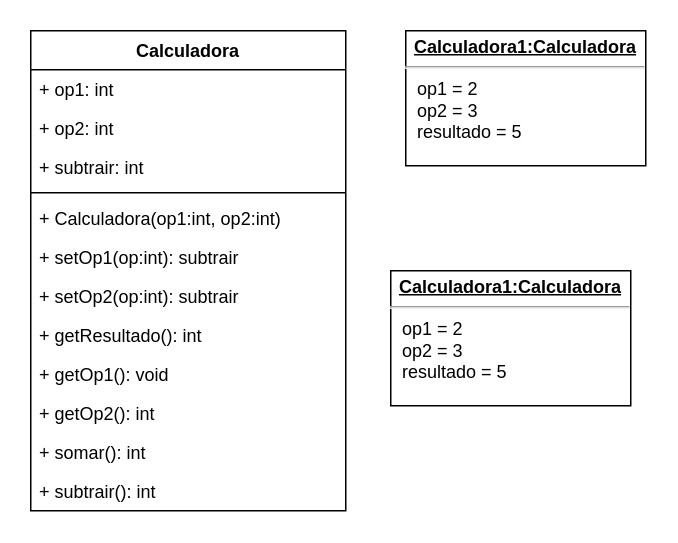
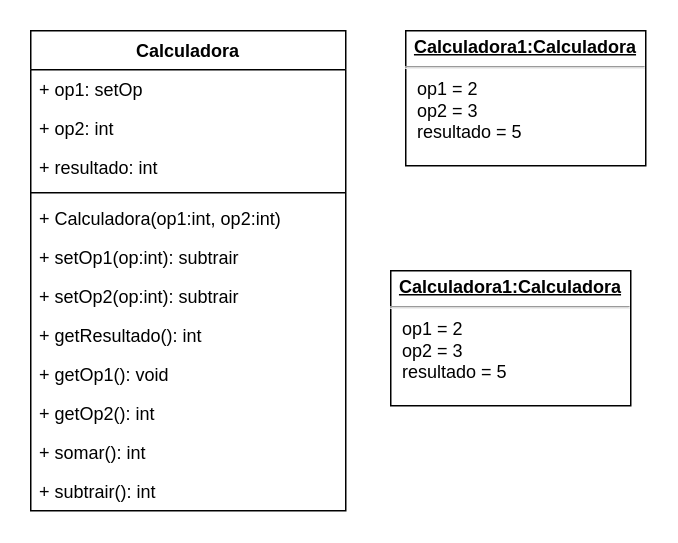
(80, 90) -> (92, 90)
(103, 168) -> (108, 168)
